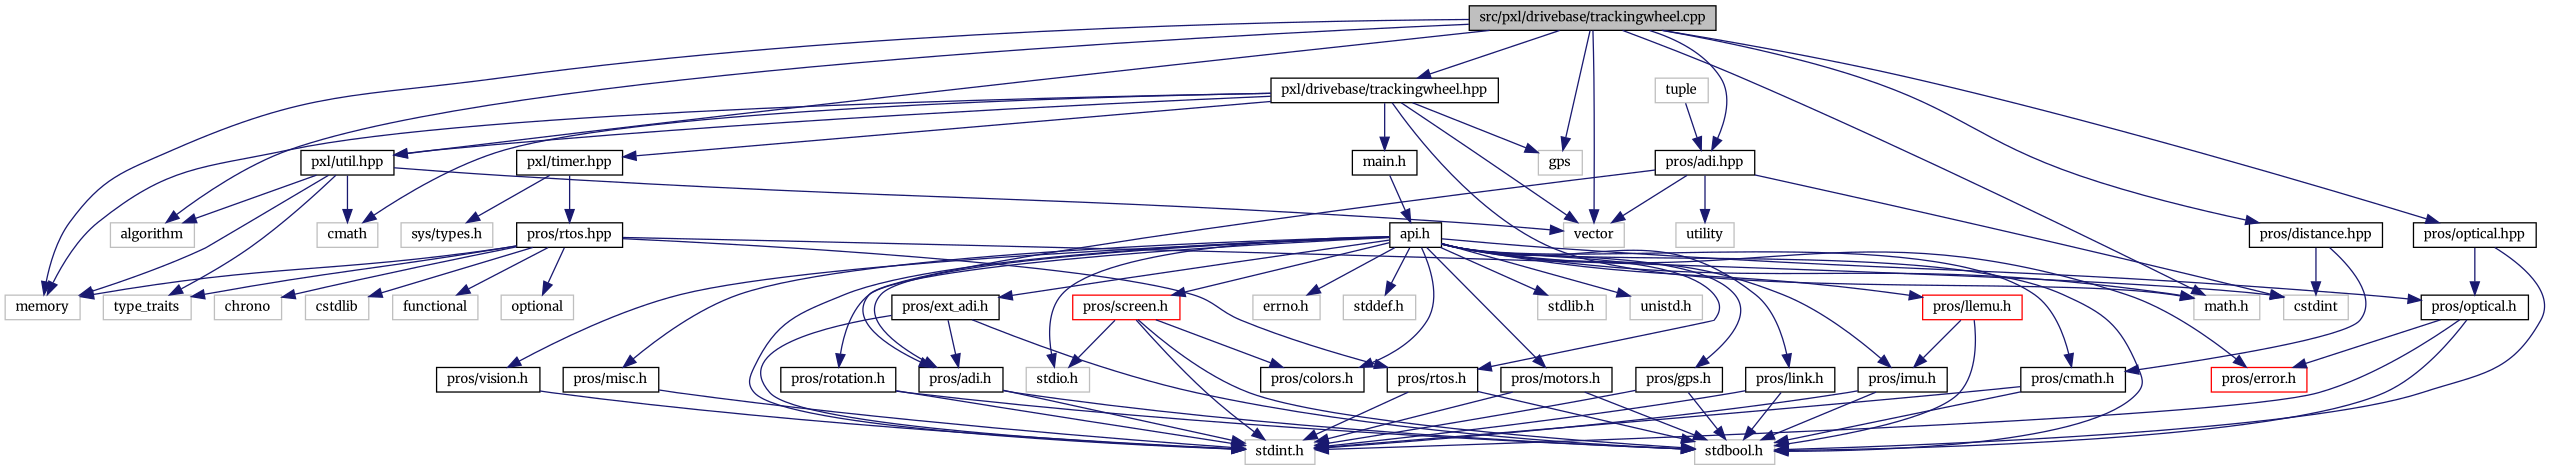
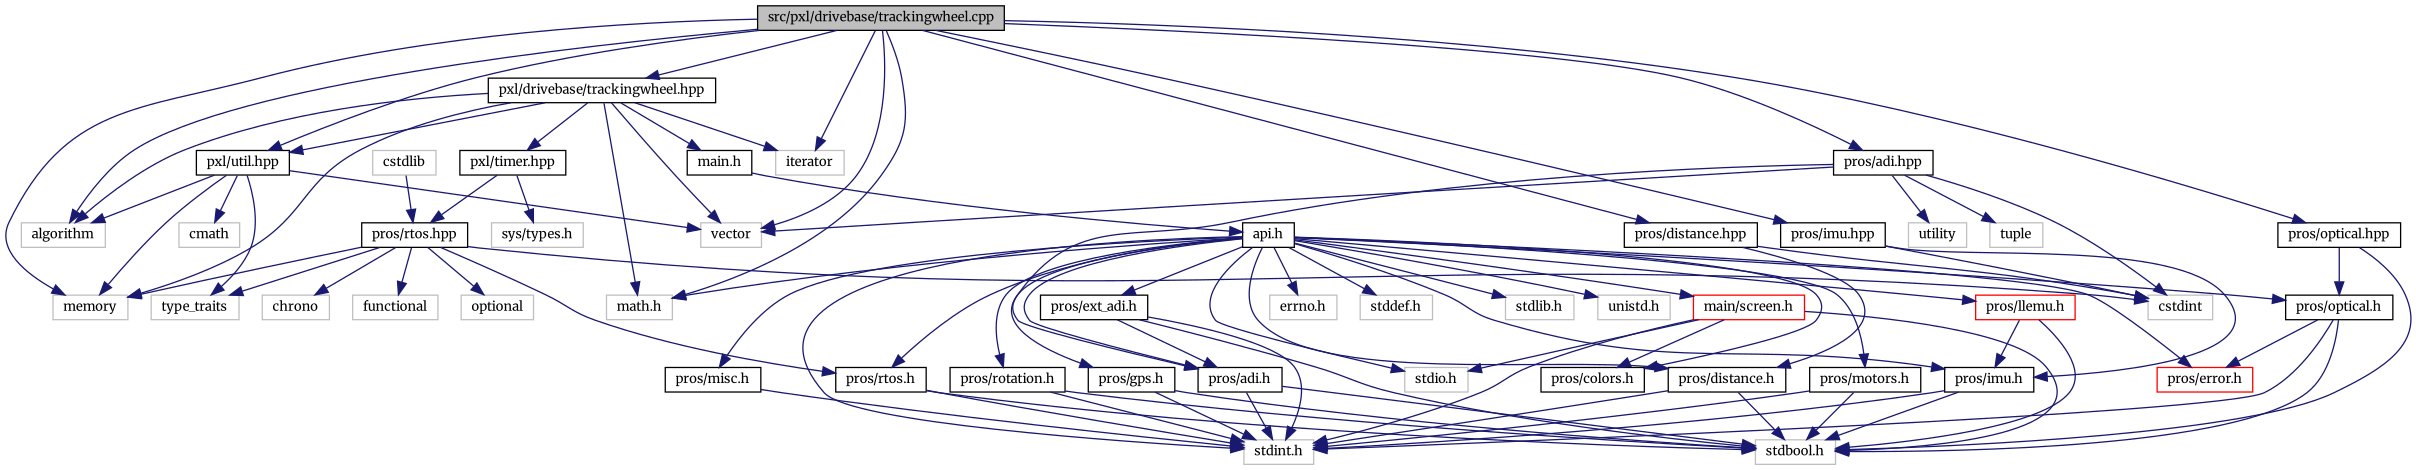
(813, 111) -> (276, 122)
(1691, 120) -> (1944, 196)
(1560, 163) -> (810, 163)
none -> (1833, 235)
(457, 270) -> (409, 196)
(2080, 303) -> none
(1126, 307) -> (1749, 307)
(488, 380) -> none
(1790, 380) -> none
(2073, 380) -> (1727, 380)
